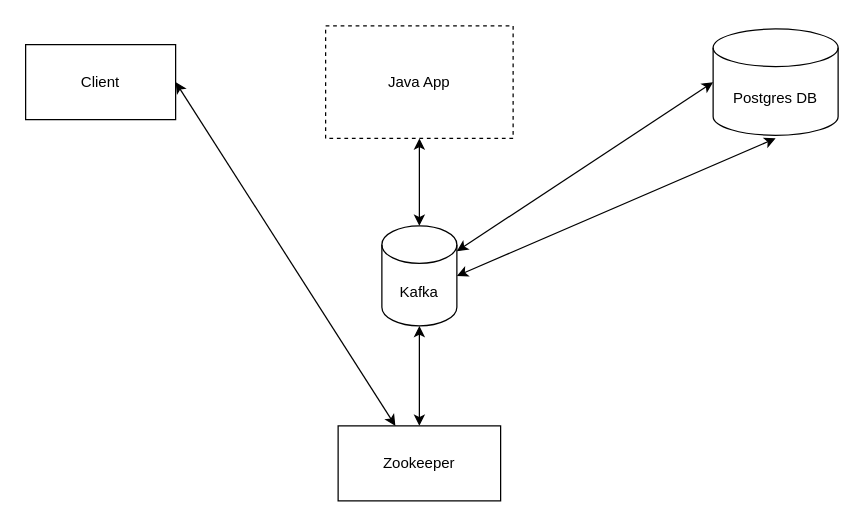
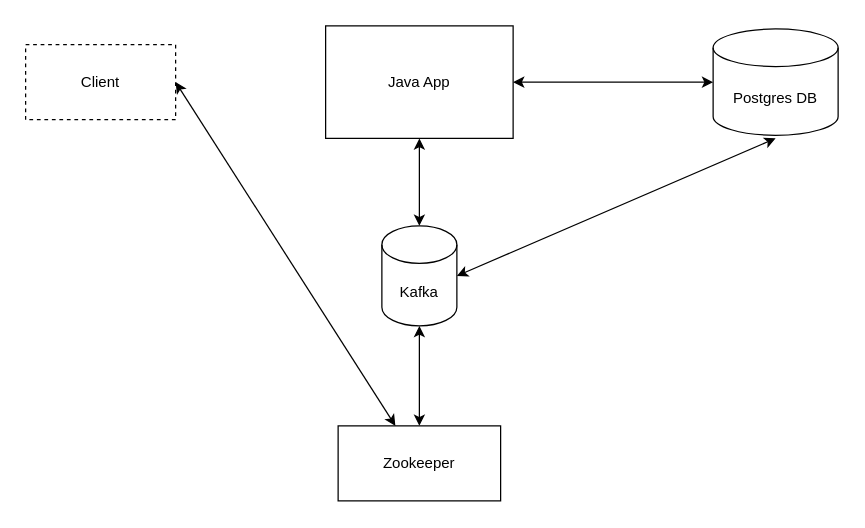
(101, 82) -> (101, 82)
(419, 82) -> (419, 82)
(585, 166) -> (613, 82)
